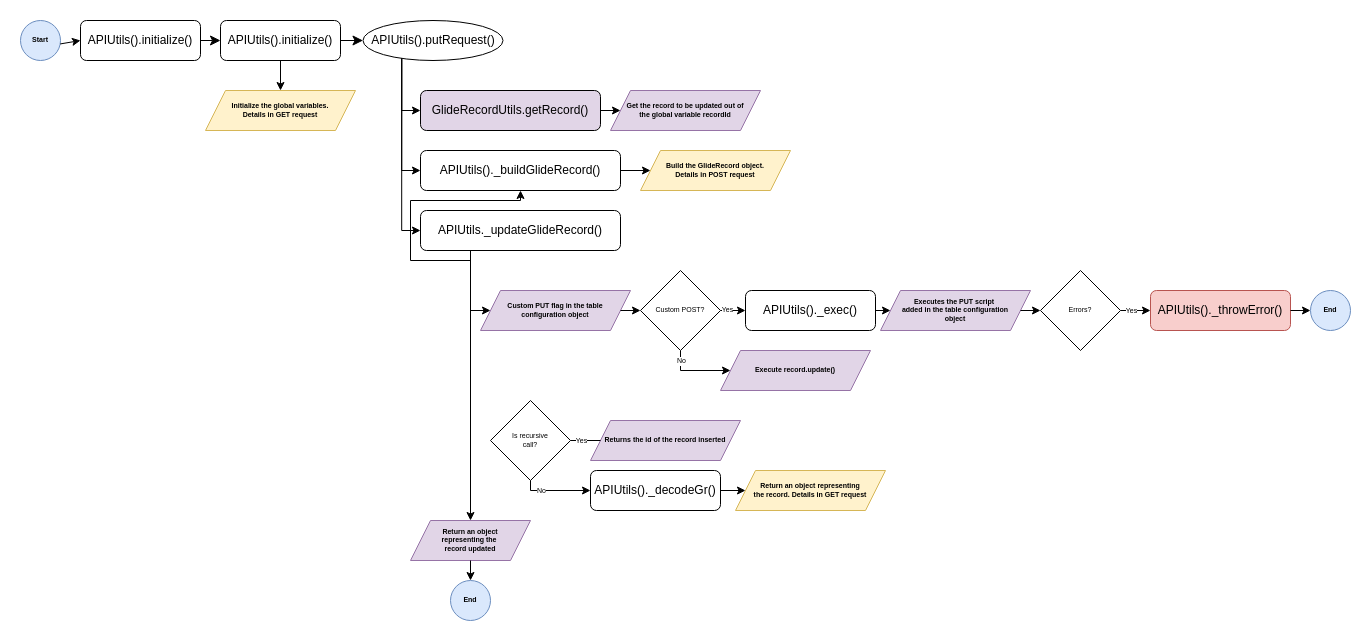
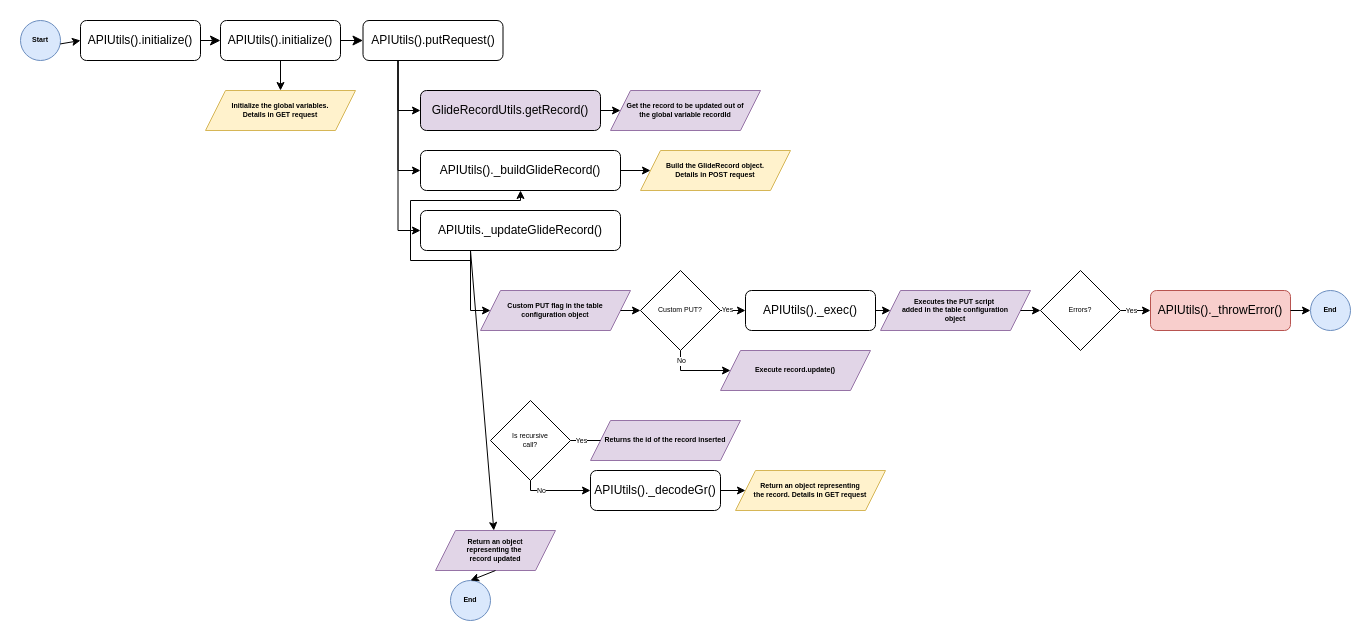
(433, 41) -> (433, 41)
(681, 311) -> (681, 311)
(471, 541) -> (496, 551)
